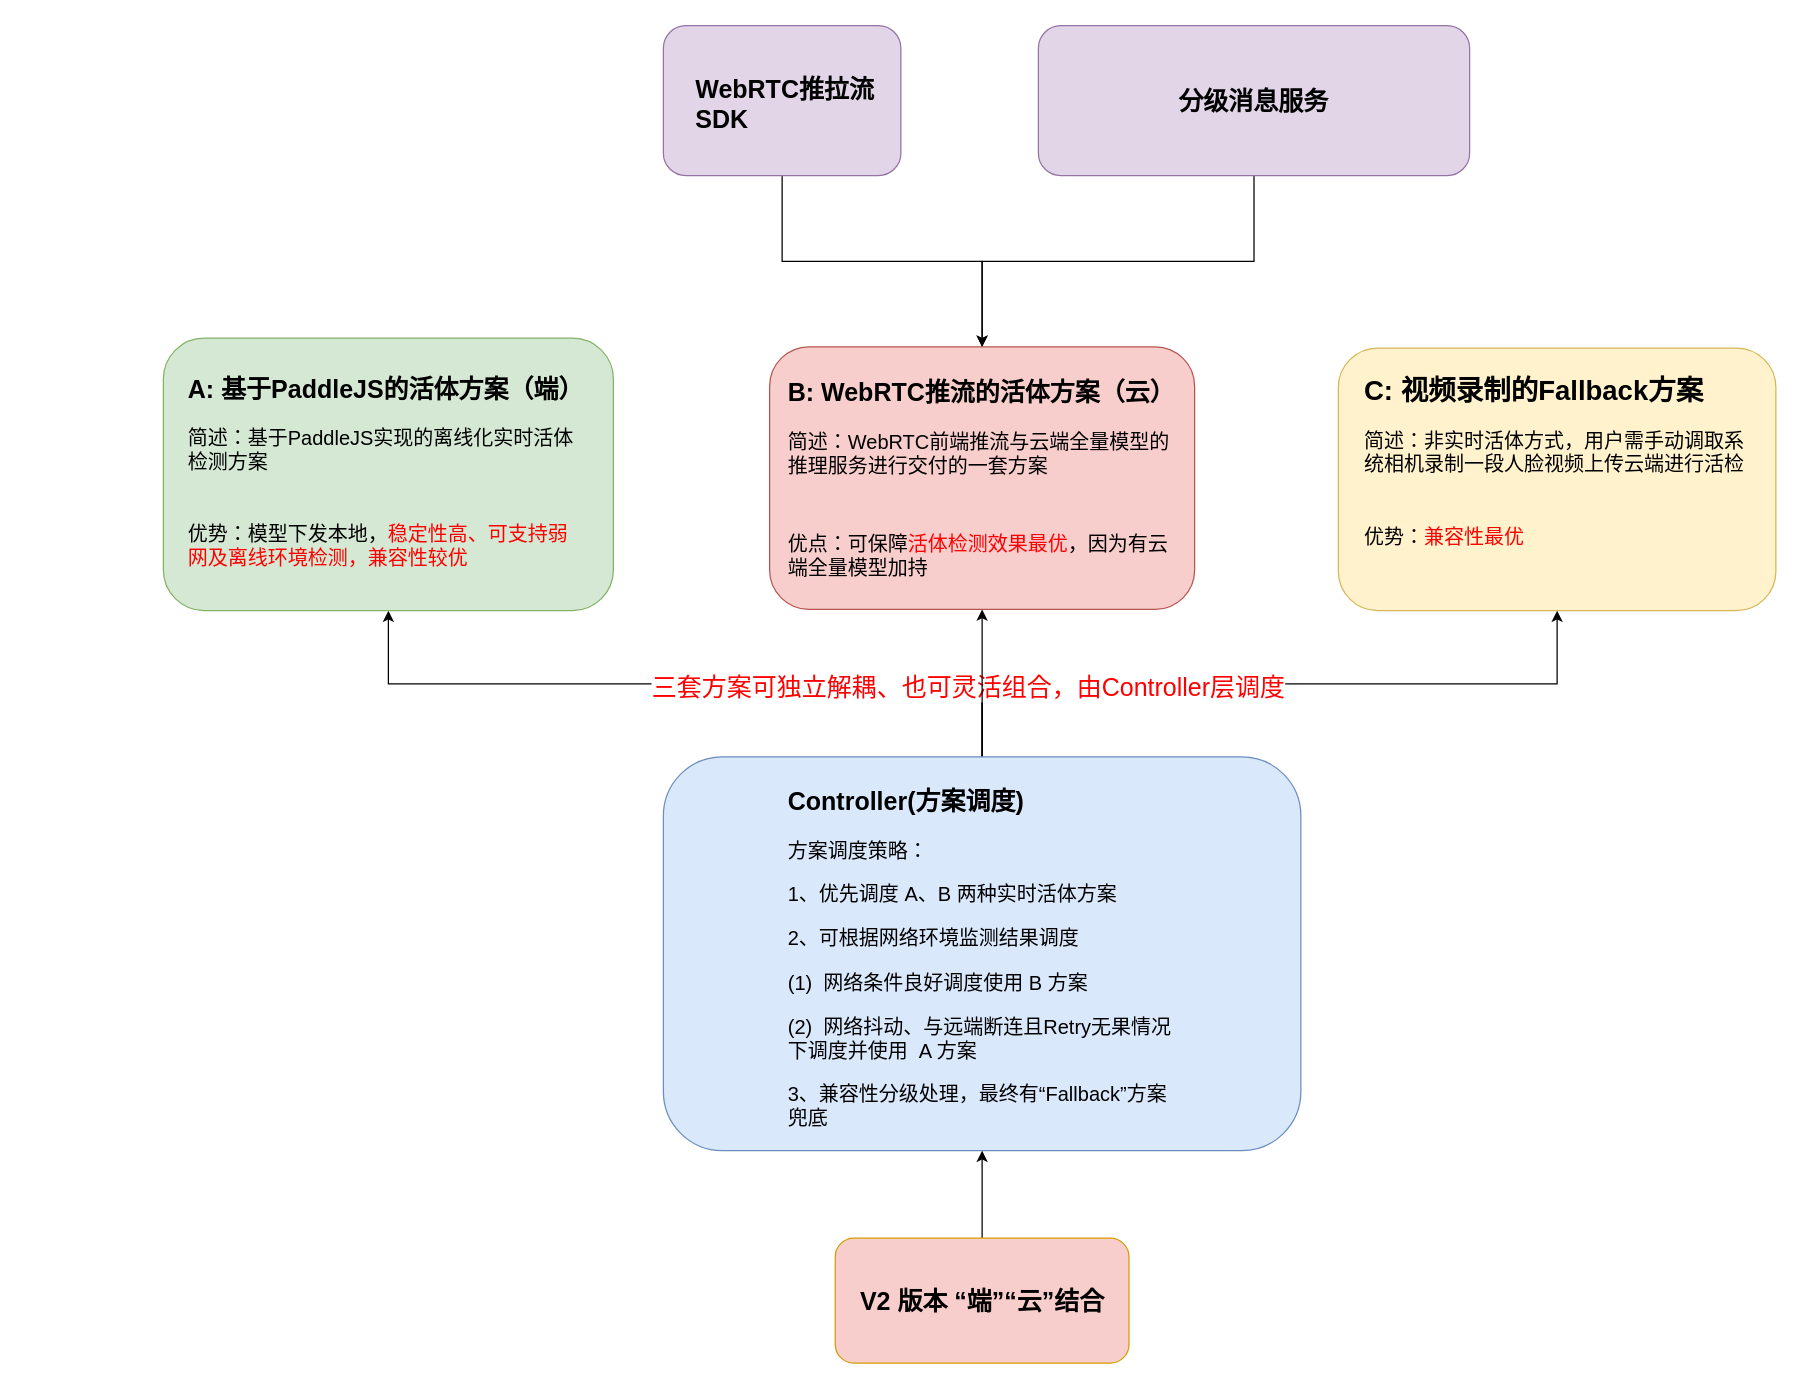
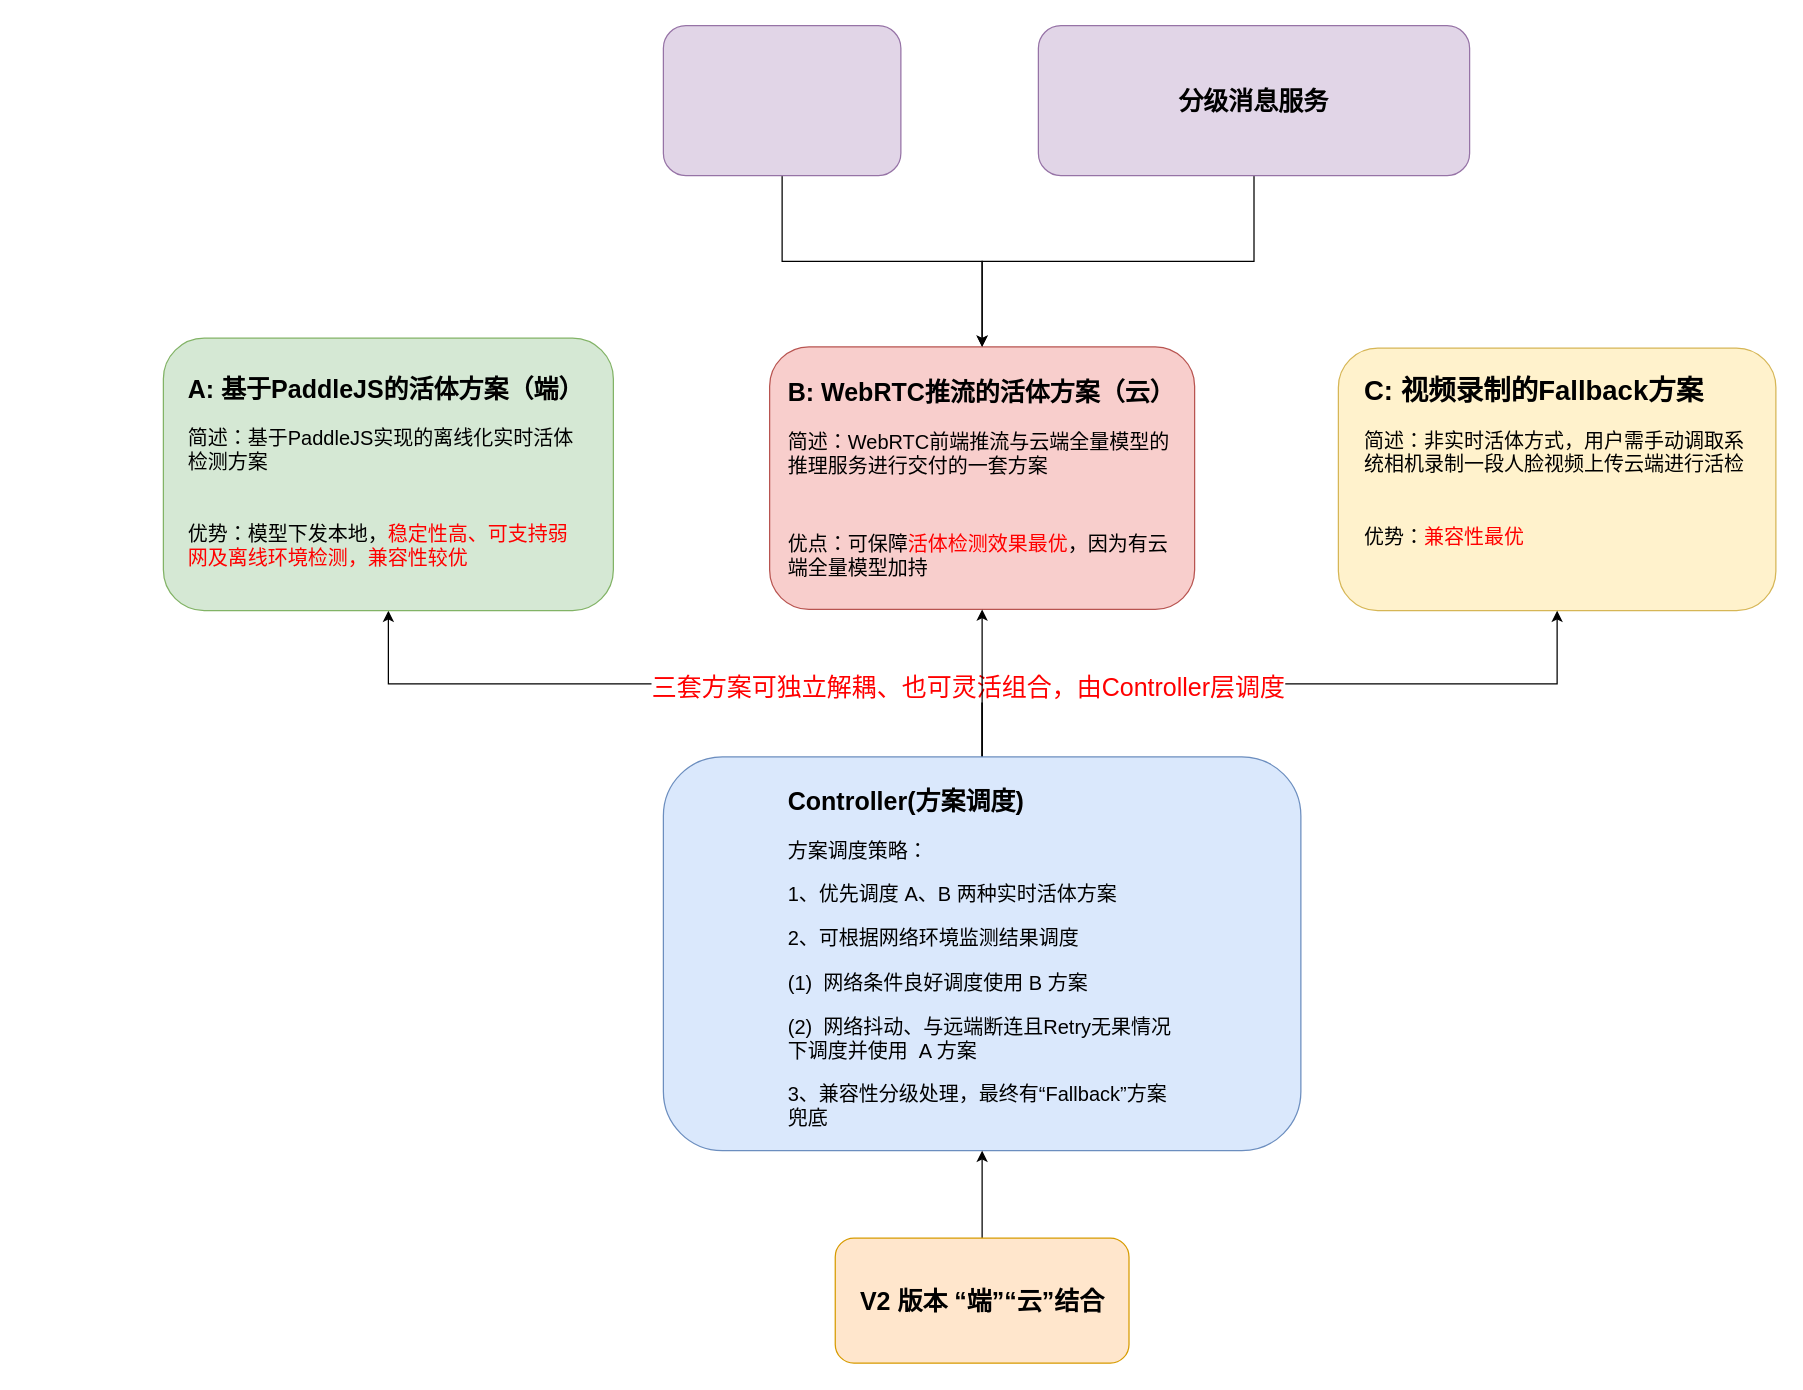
(796, 102) -> none
(982, 1301) -> (982, 1301)
